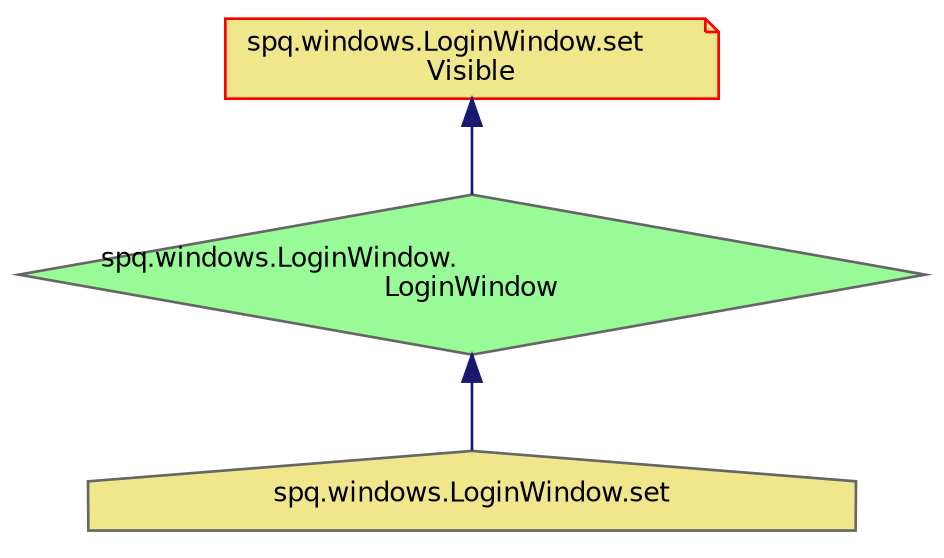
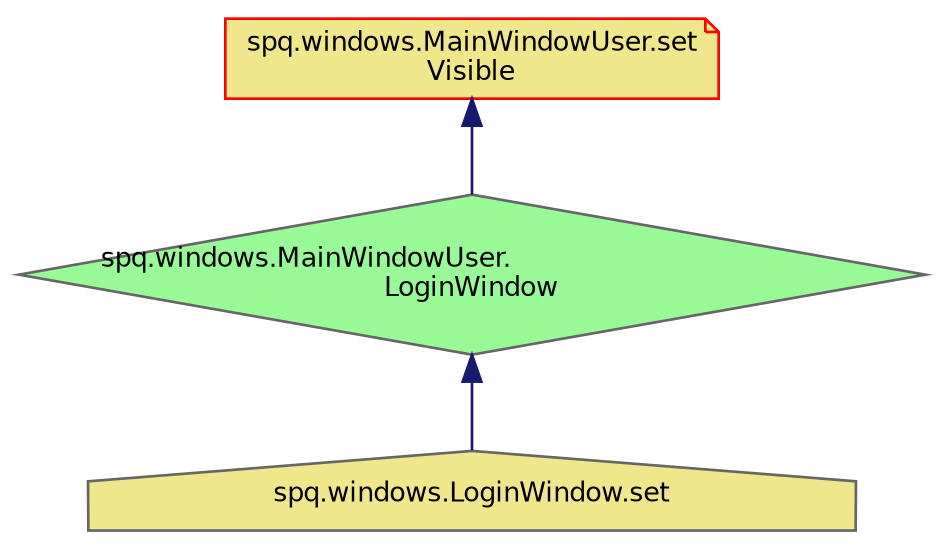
(472, 59) -> (472, 59)
(472, 275) -> (472, 275)
